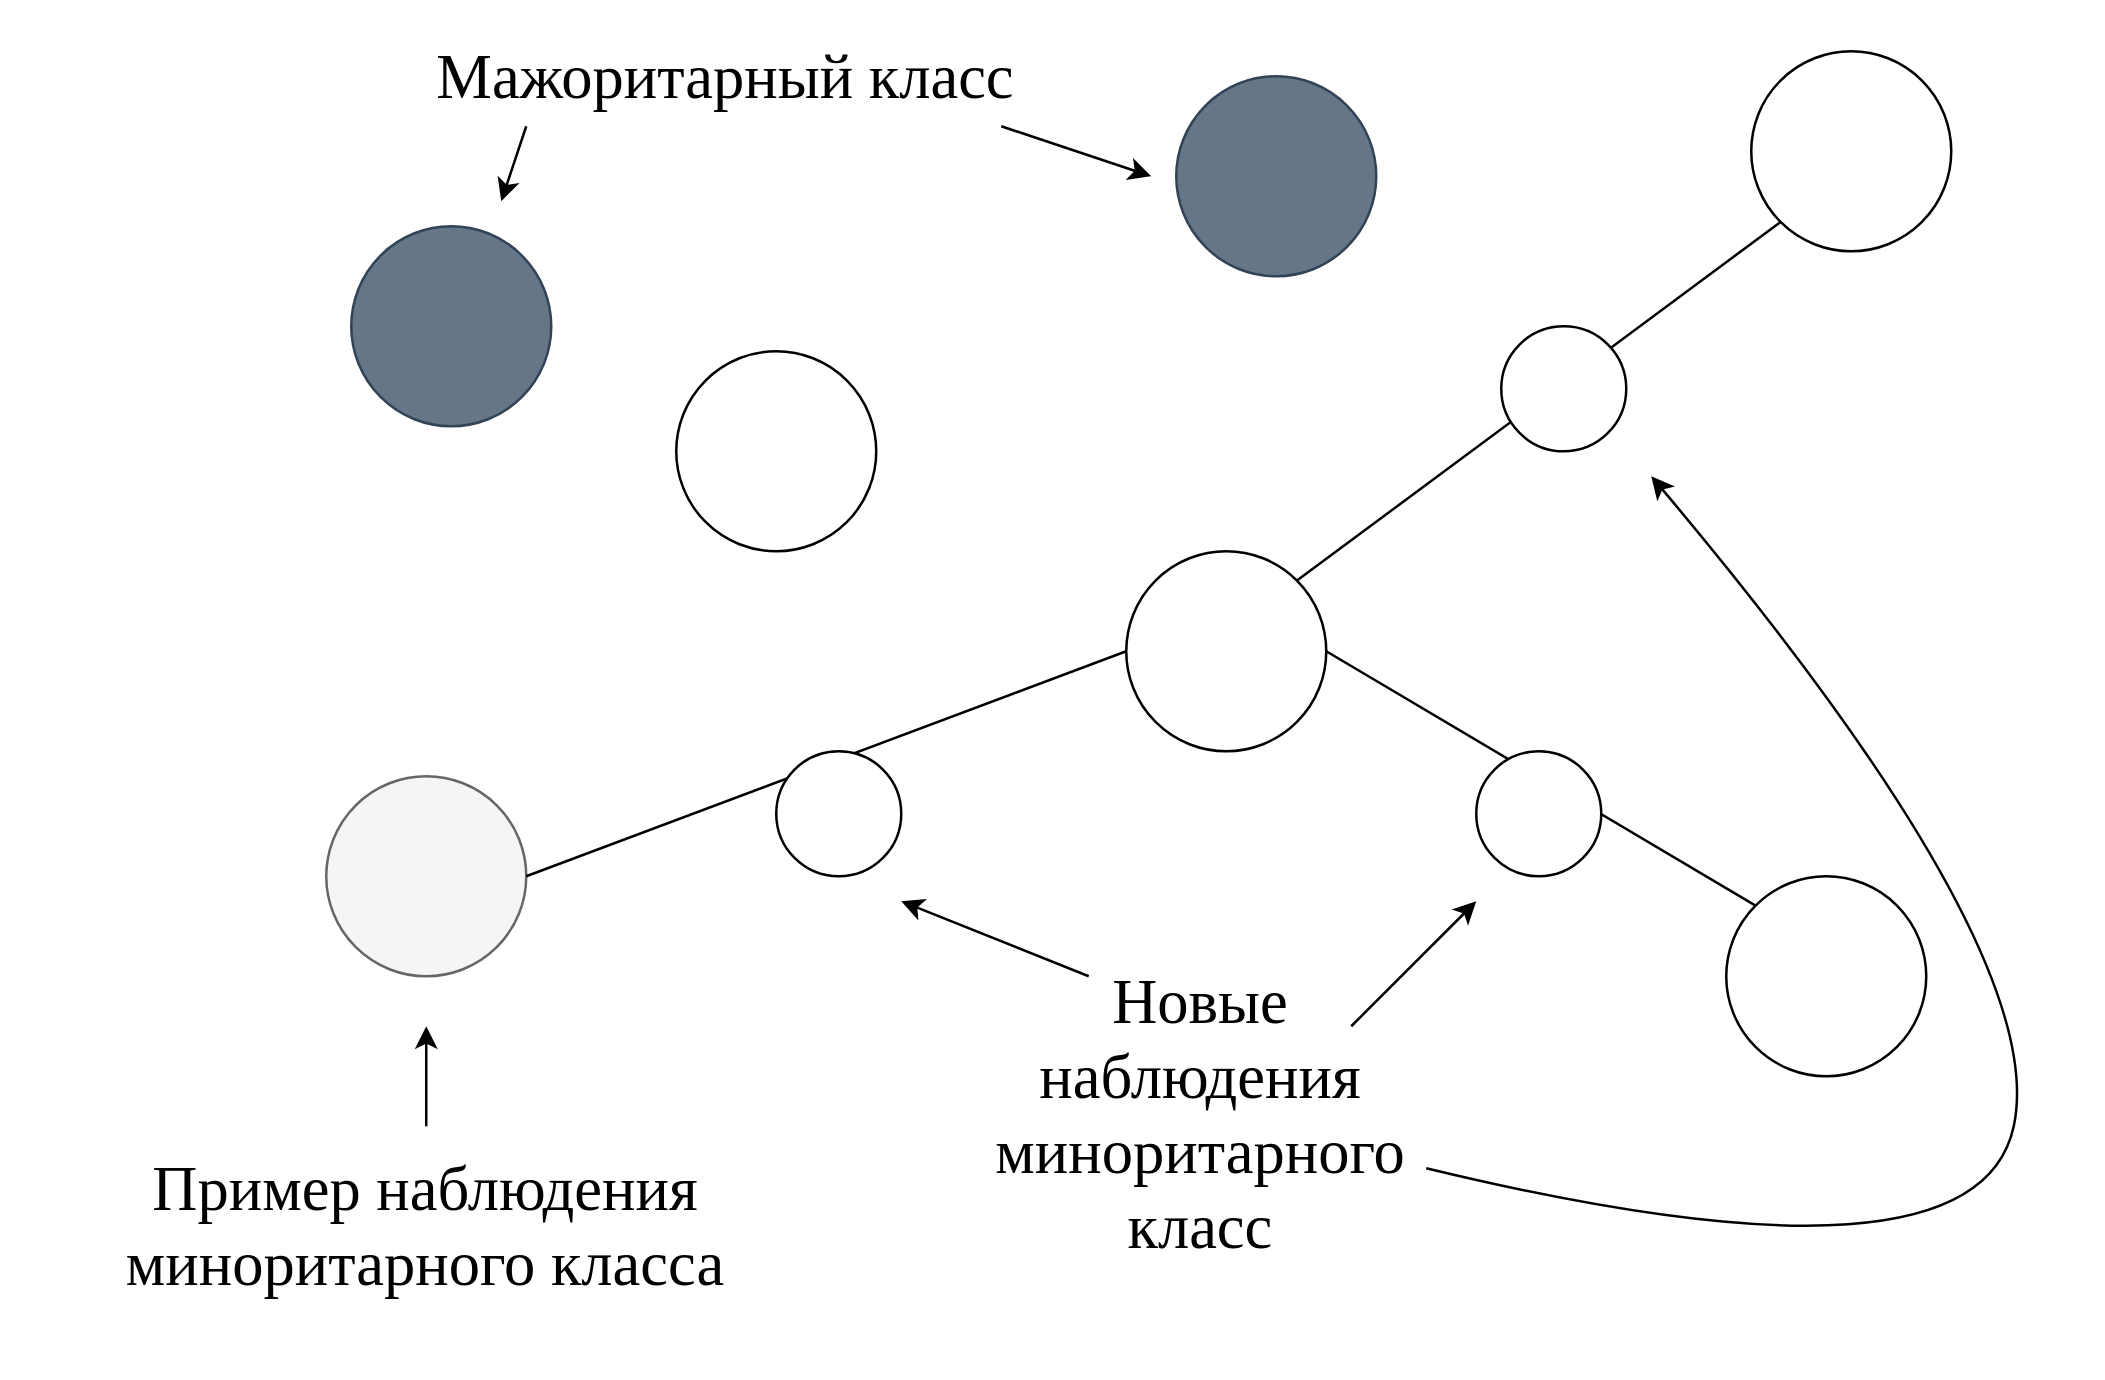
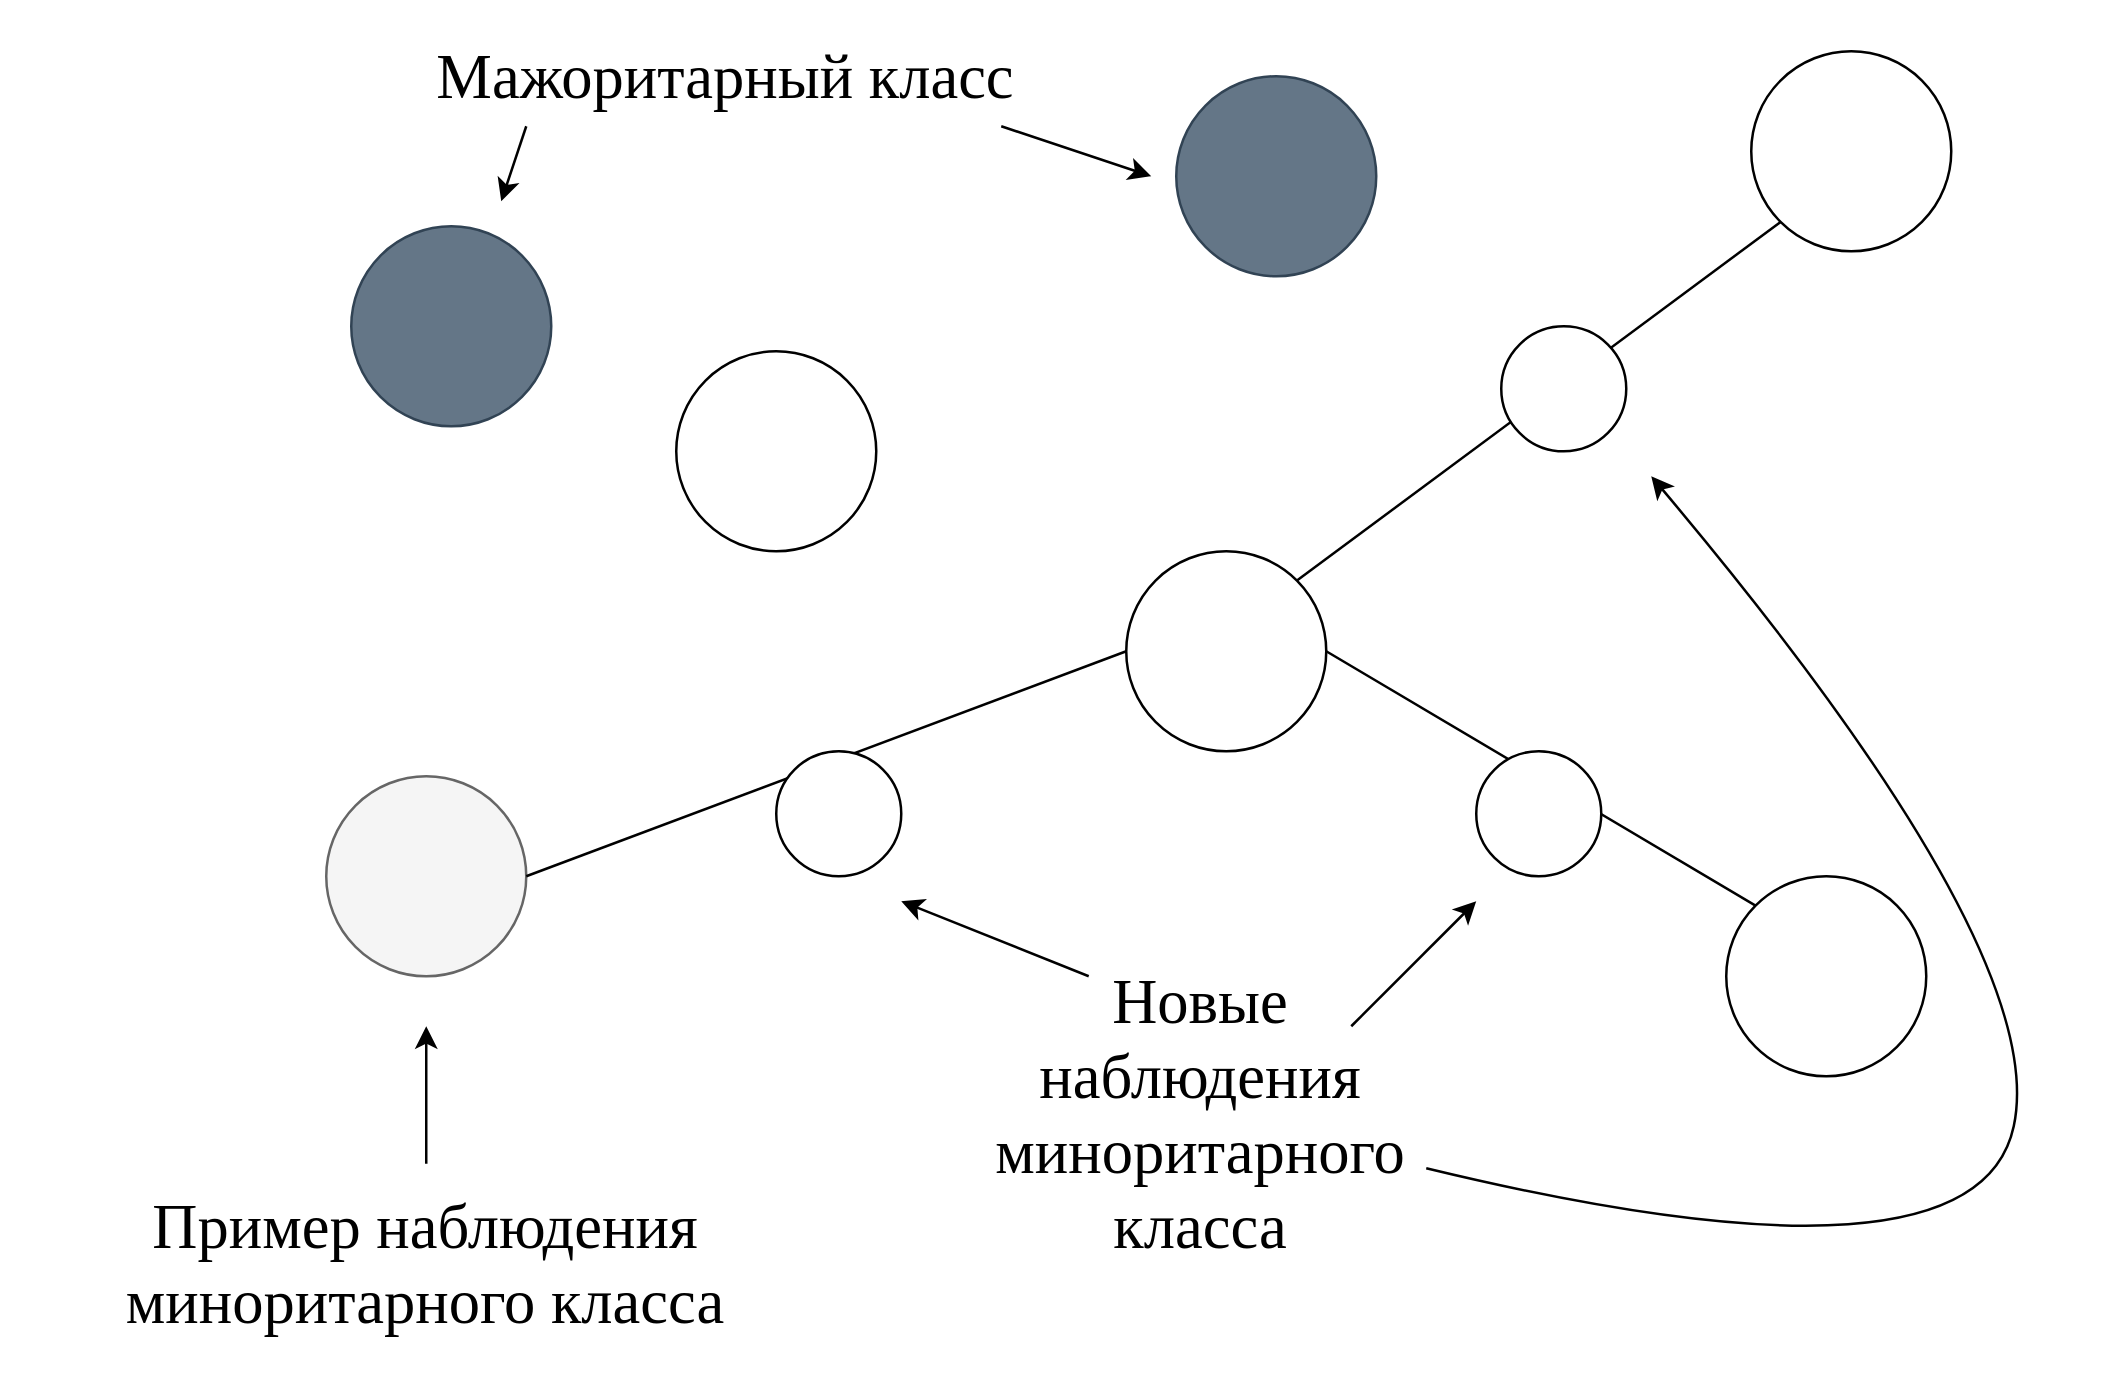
(1201, 1114) -> (1201, 1114)
(426, 1226) -> (426, 1264)
